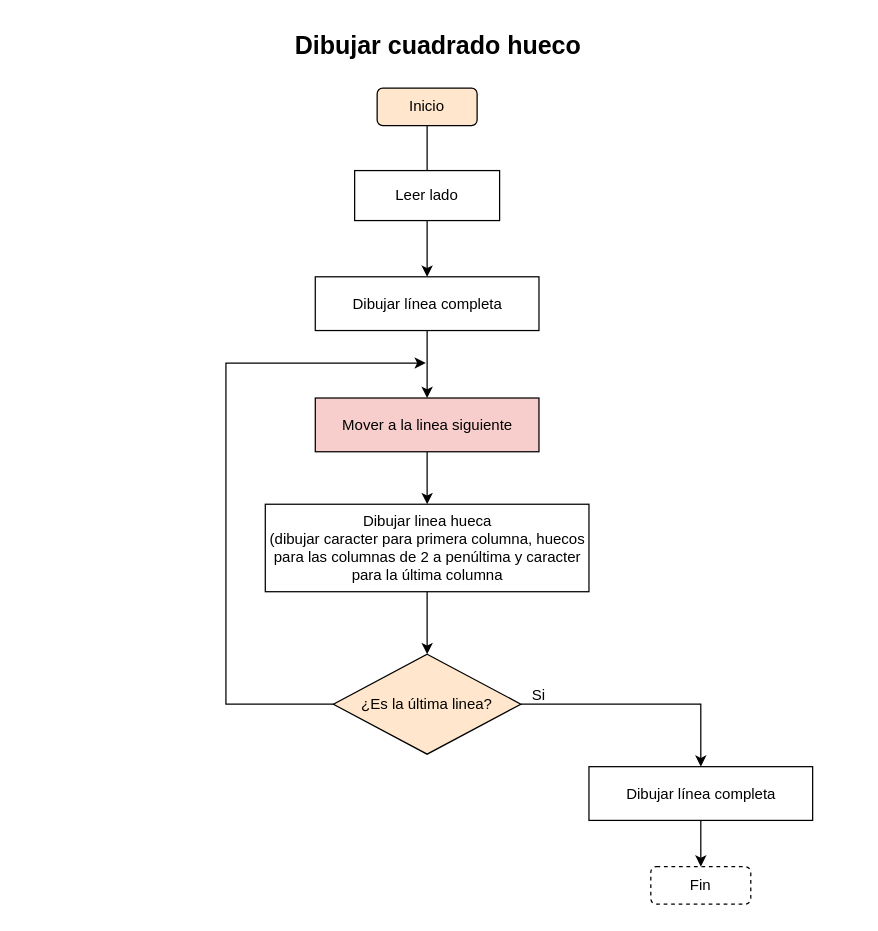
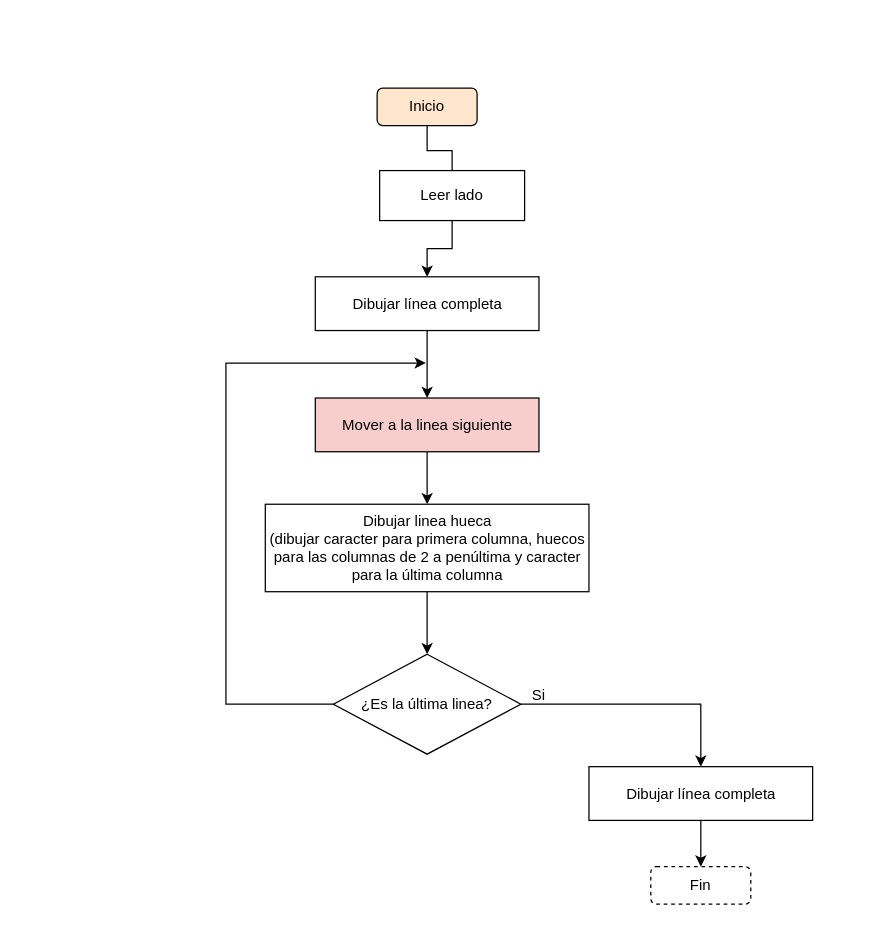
(438, 44) -> none
(427, 196) -> (452, 196)
(427, 704) -> (427, 704)
